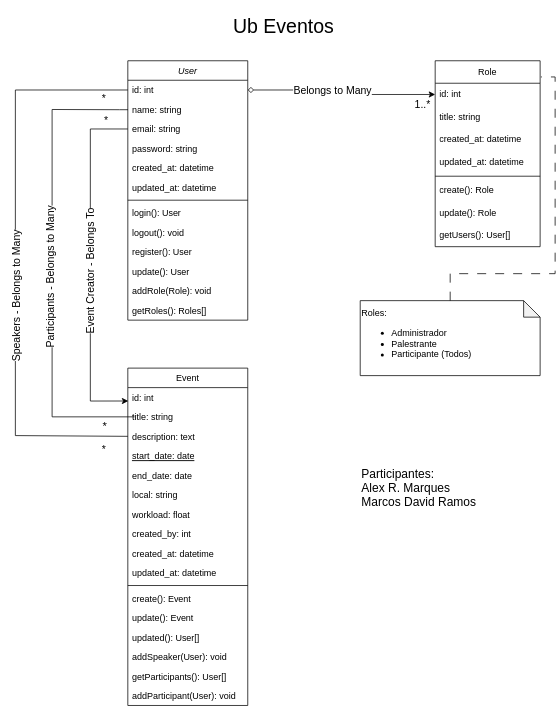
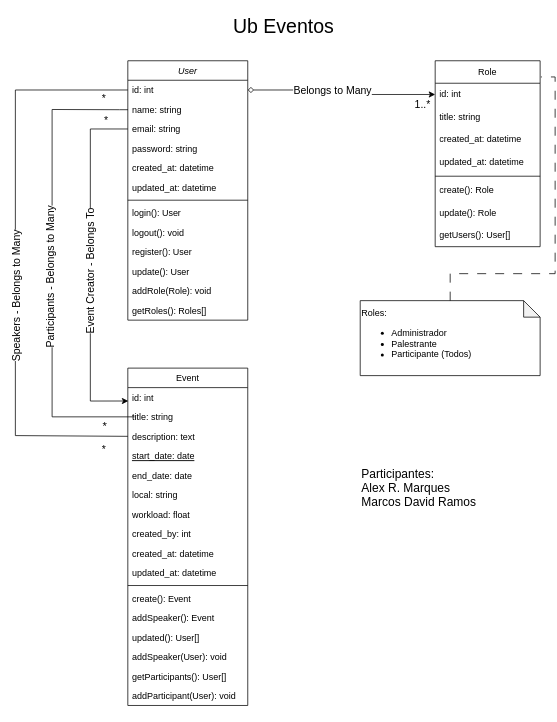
(167, 618) -> (178, 618)
